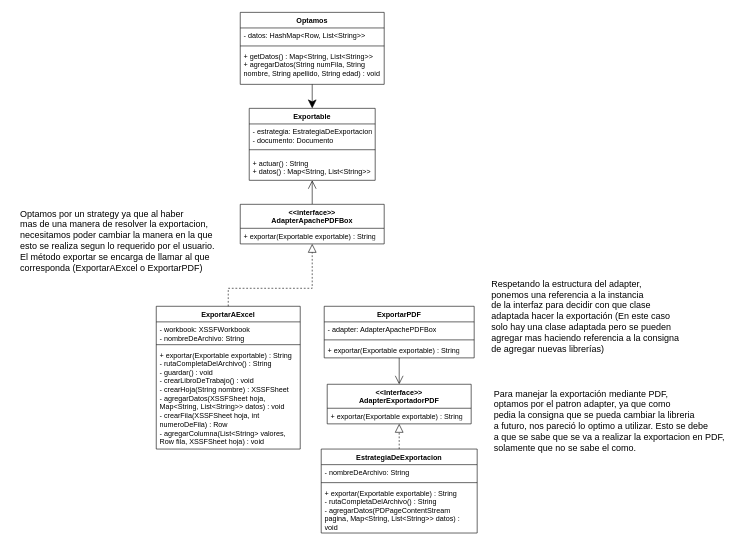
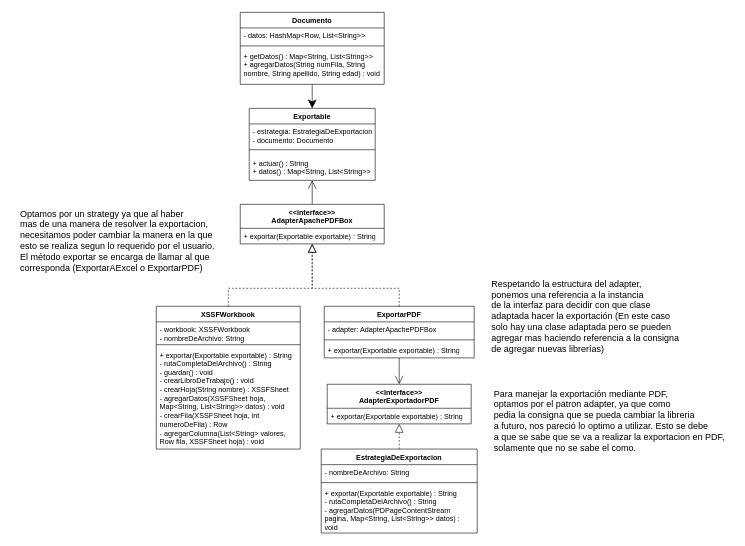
(312, 21) -> (312, 21)
none -> (366, 288)
(228, 315) -> (228, 315)
